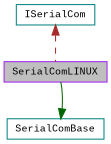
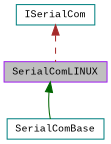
(62, 95) -> (49, 106)
